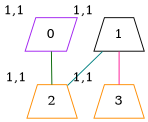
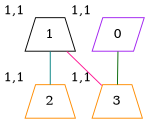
(52, 68) -> (118, 68)
